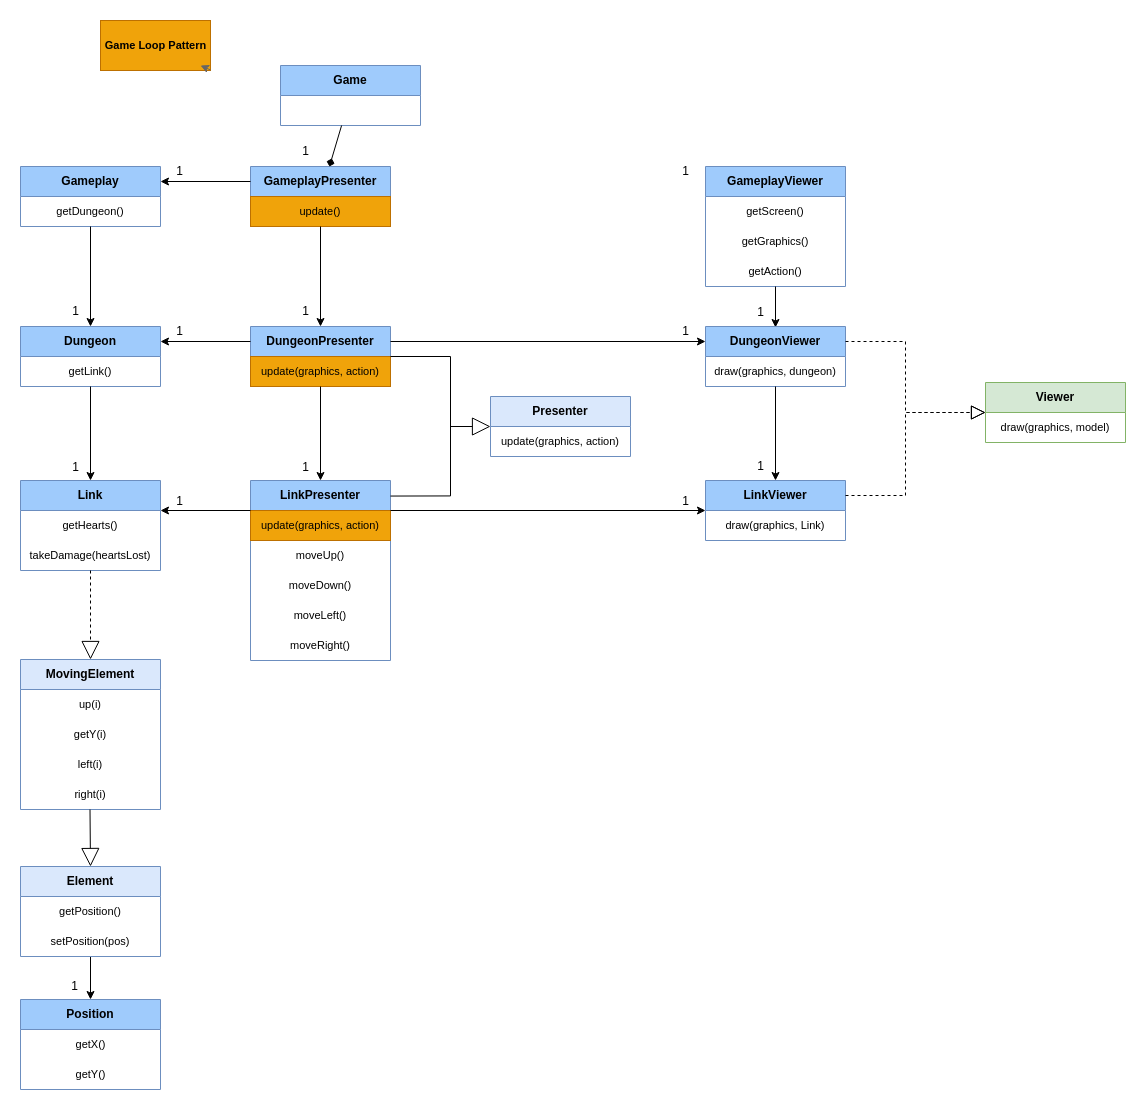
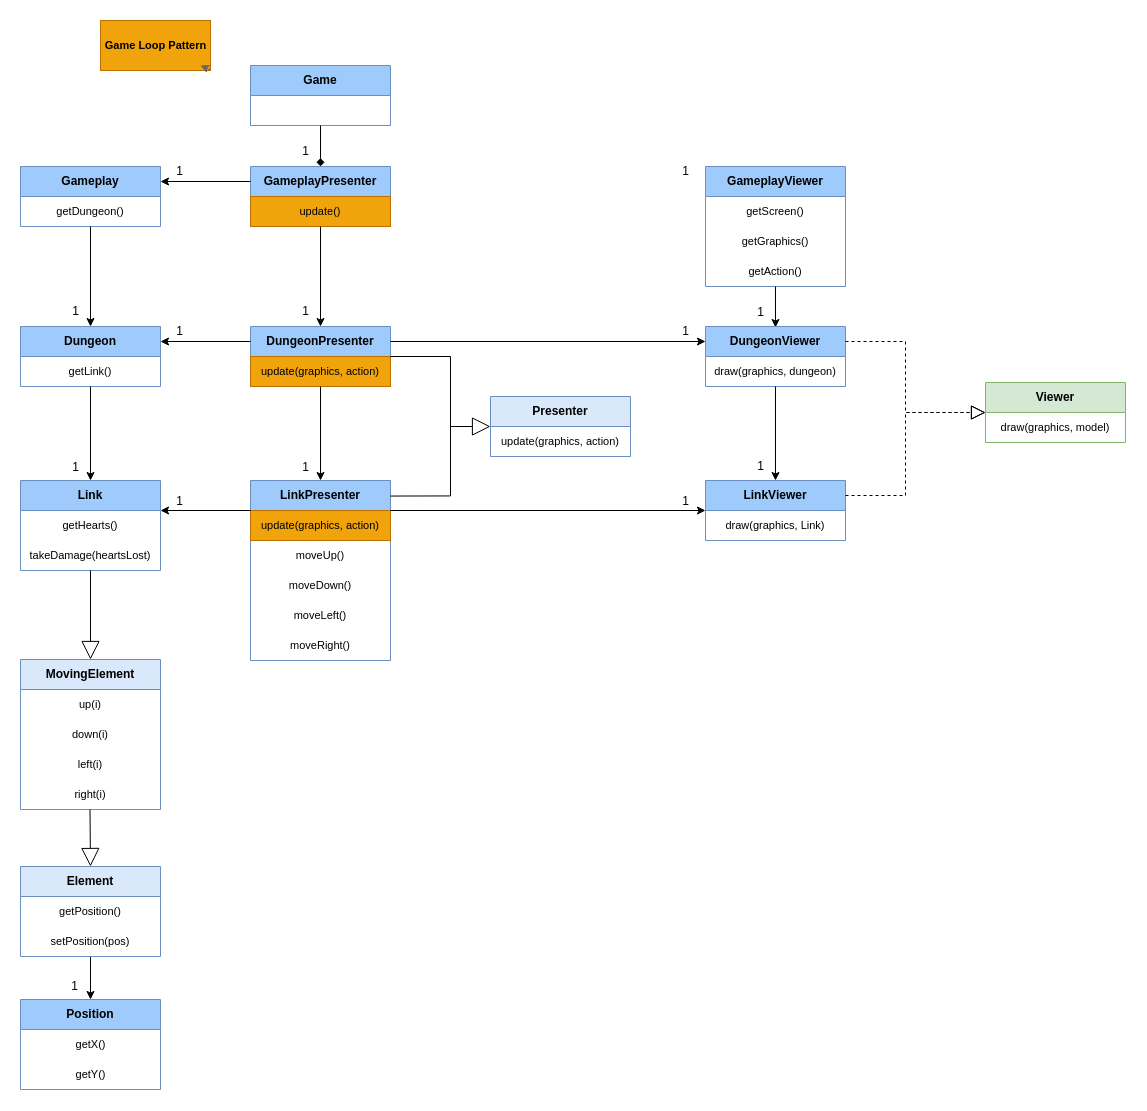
(351, 96) -> (321, 96)
(91, 606) -> (91, 606)
(91, 735) -> (91, 735)
